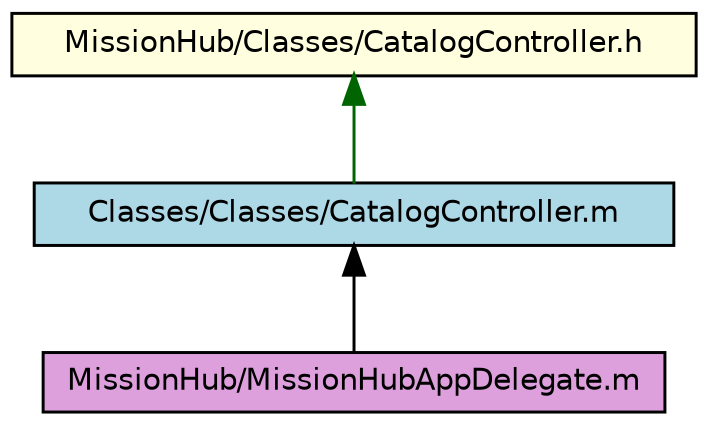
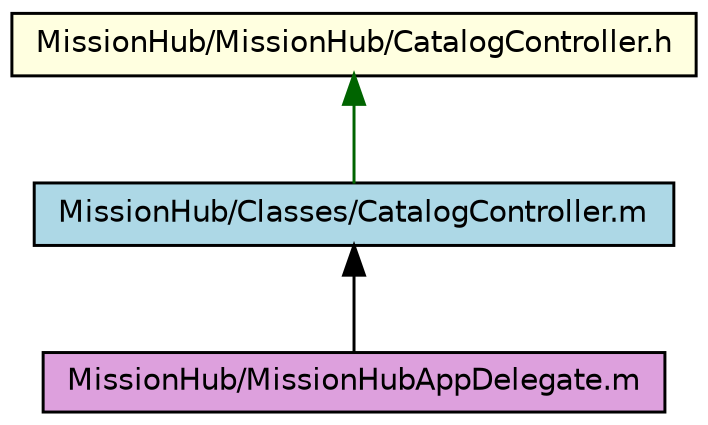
(354, 45) -> (354, 45)
(354, 214) -> (354, 214)
